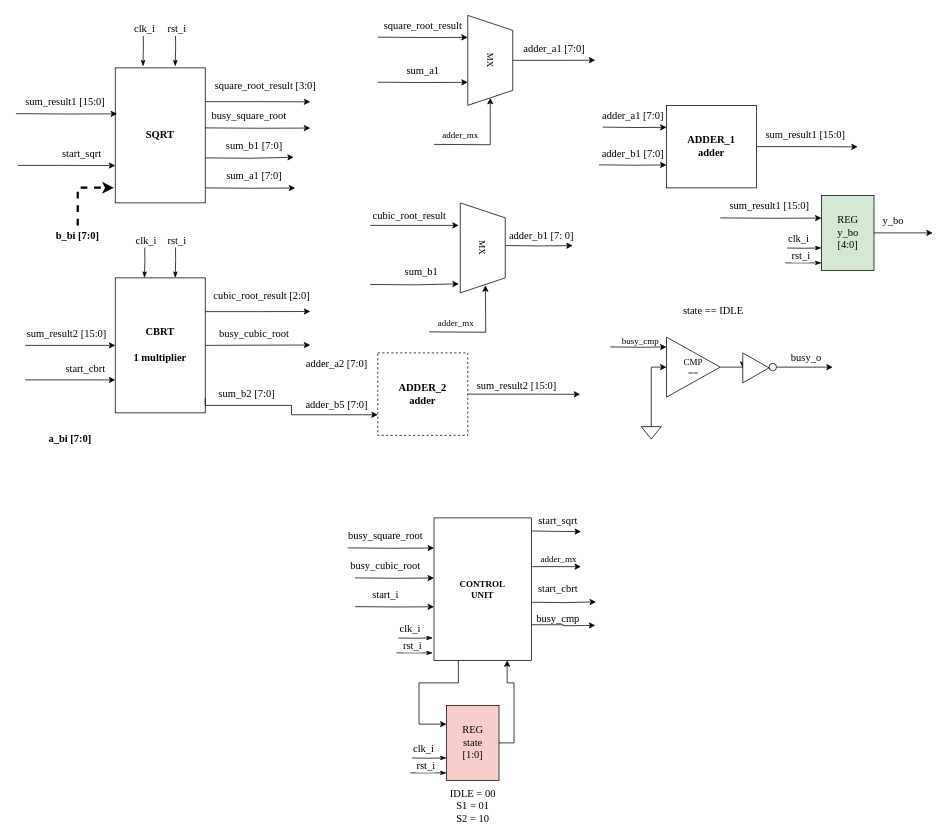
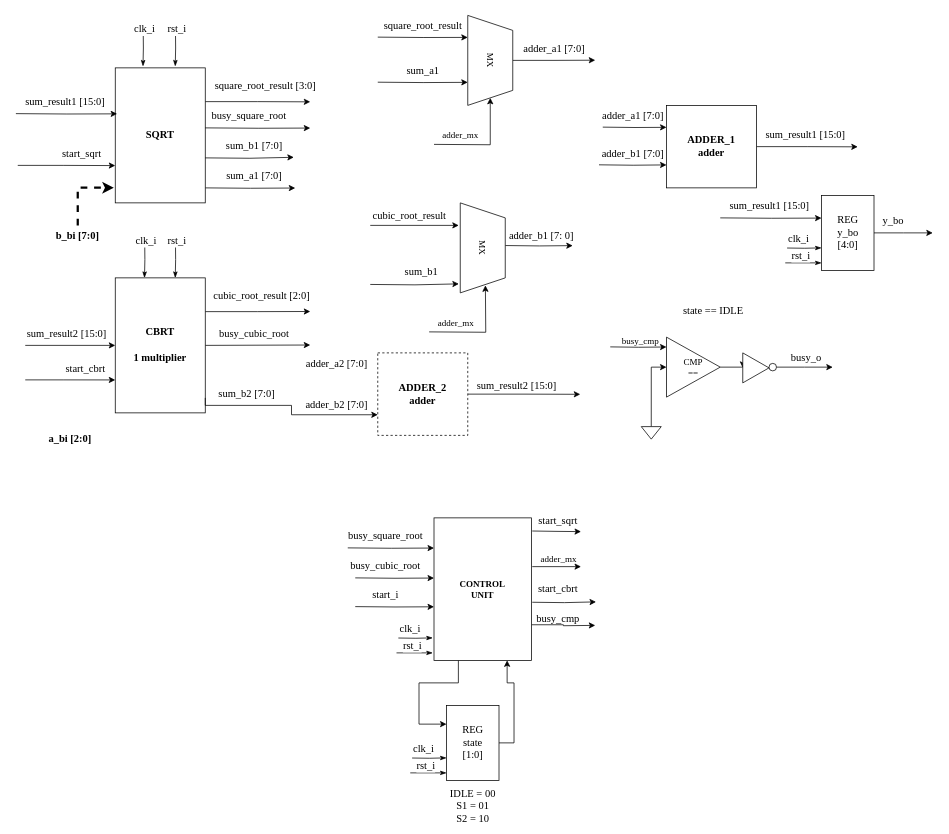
(848, 233) -> (848, 233)
(337, 405) -> (337, 405)
(70, 439) -> (70, 439)
(473, 743) -> (473, 743)
